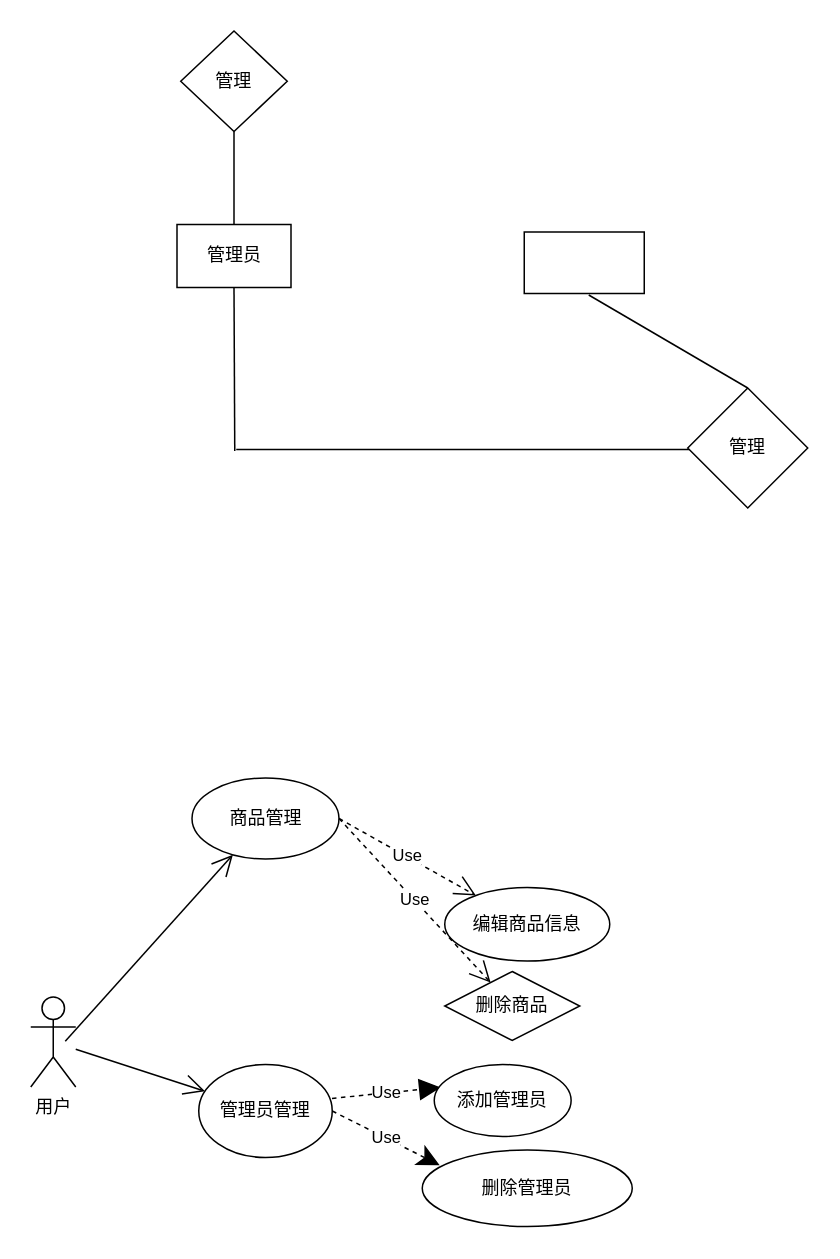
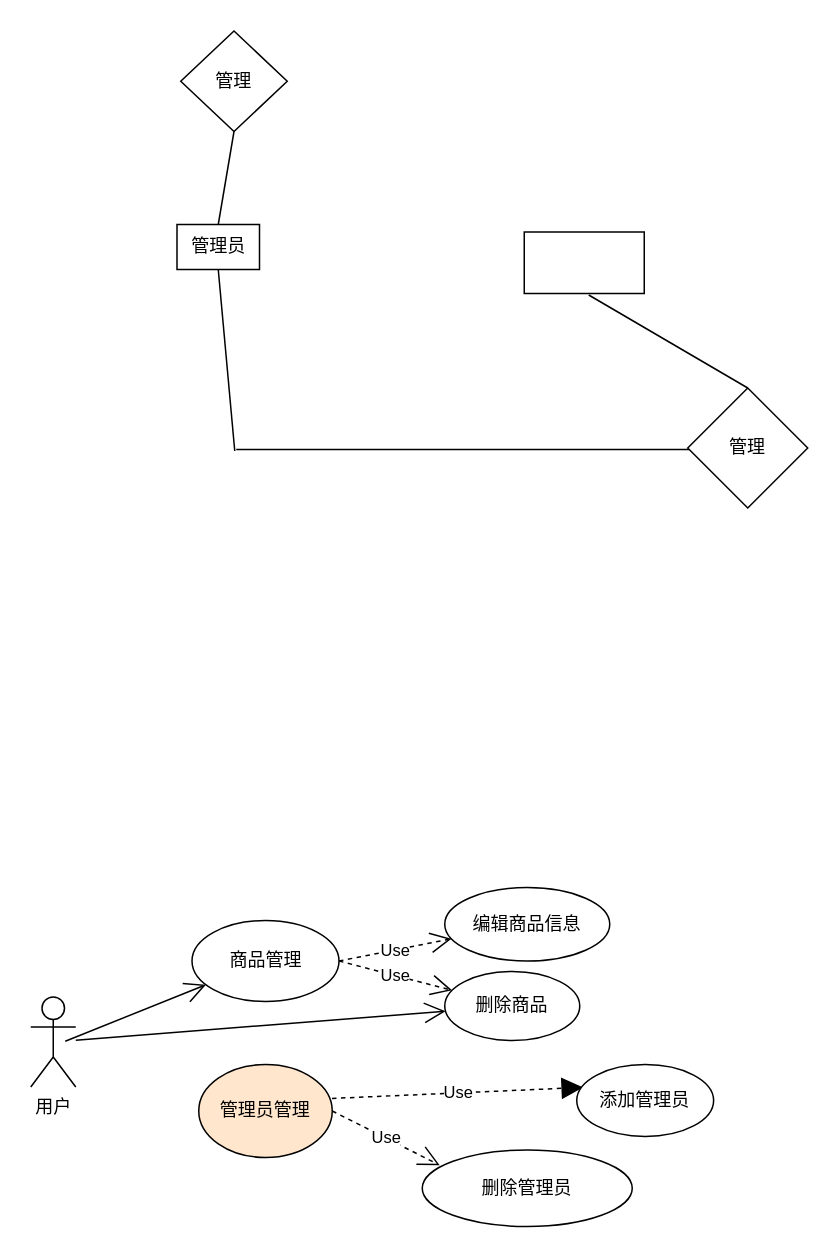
(234, 256) -> (218, 247)
(266, 818) -> (266, 961)
(512, 1006) -> (512, 1006)
(139, 1070) -> (258, 1026)
(503, 1100) -> (645, 1100)
(266, 1111) -> (266, 1111)
(423, 1157) -> (429, 1159)
